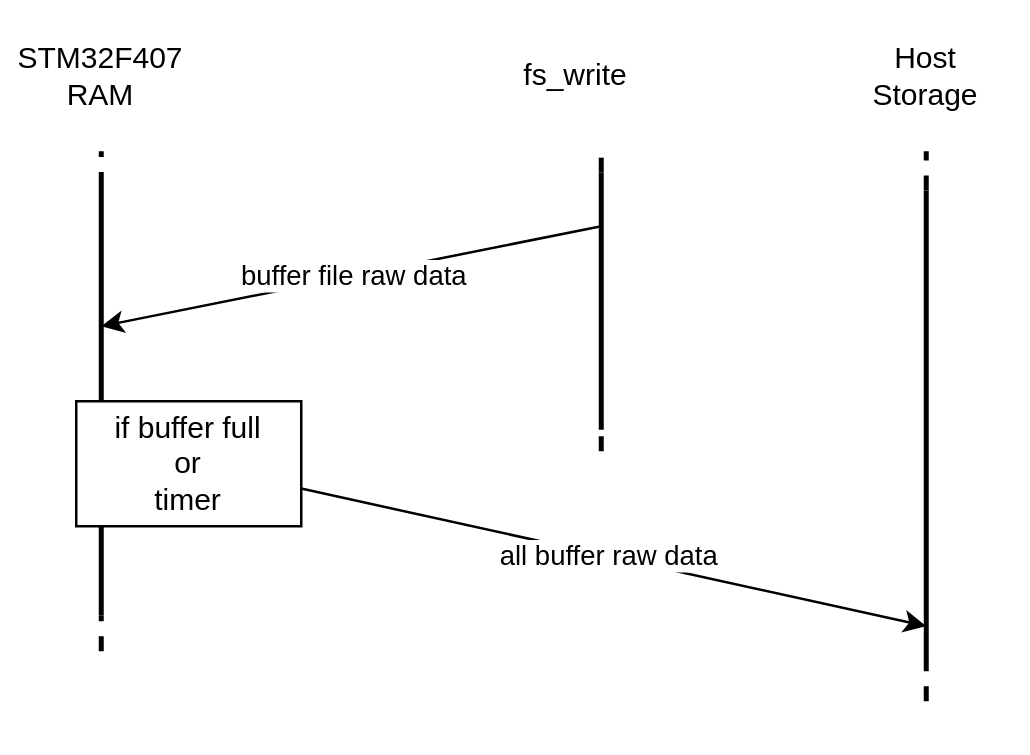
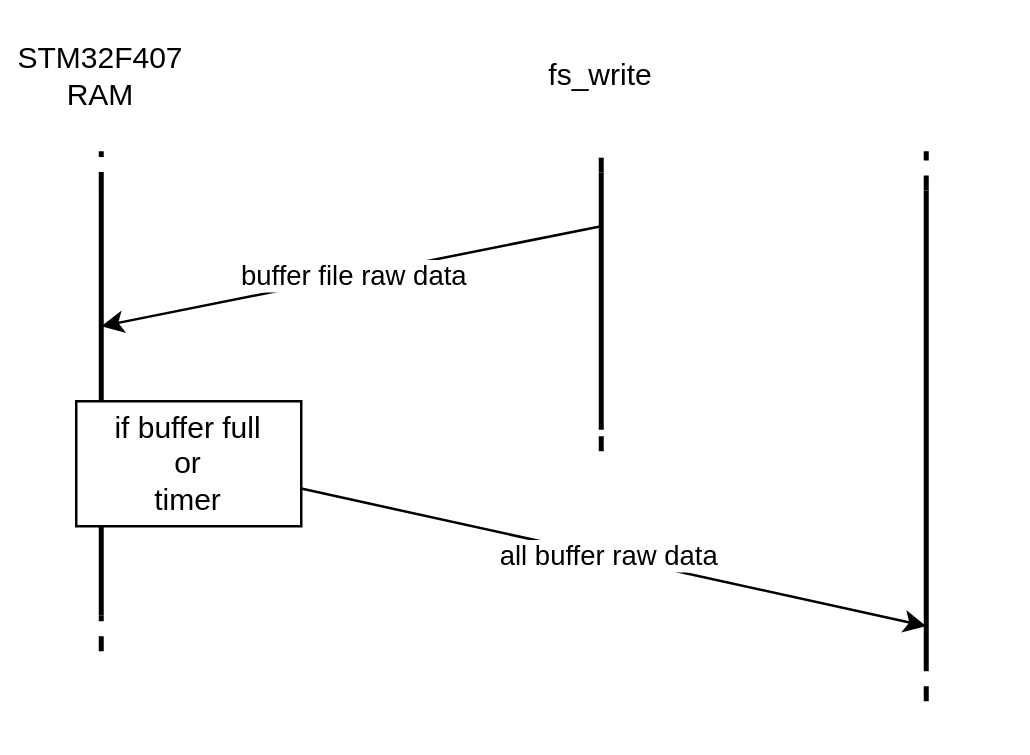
(576, 76) -> (601, 76)
(926, 76) -> none
